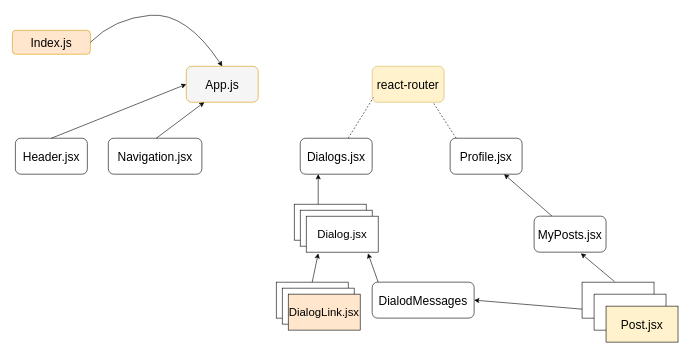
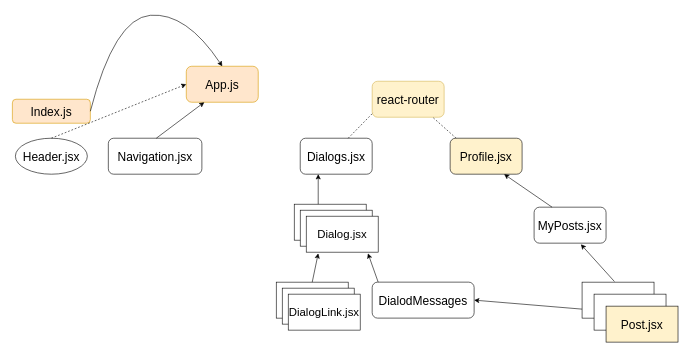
(51, 42) -> (51, 111)
(222, 84) -> (222, 84)
(408, 84) -> (408, 99)
(117, 112) -> (117, 112)
(51, 156) -> (51, 156)
(486, 156) -> (486, 156)
(570, 234) -> (570, 225)
(324, 312) -> (324, 312)
